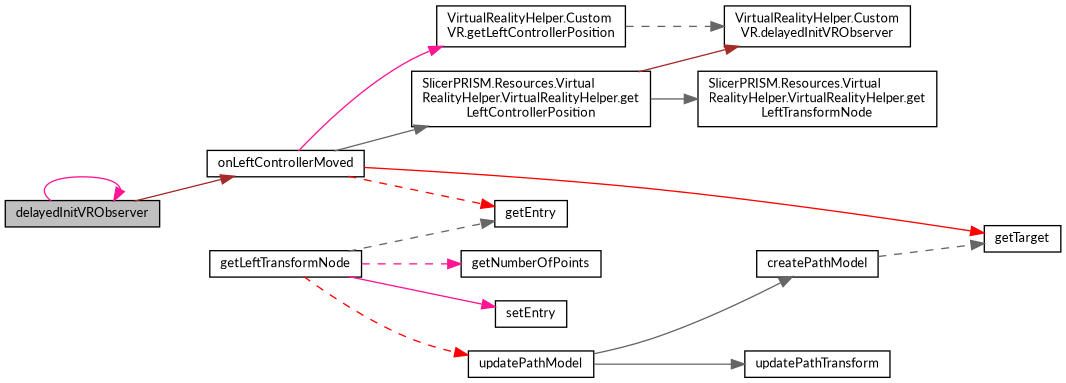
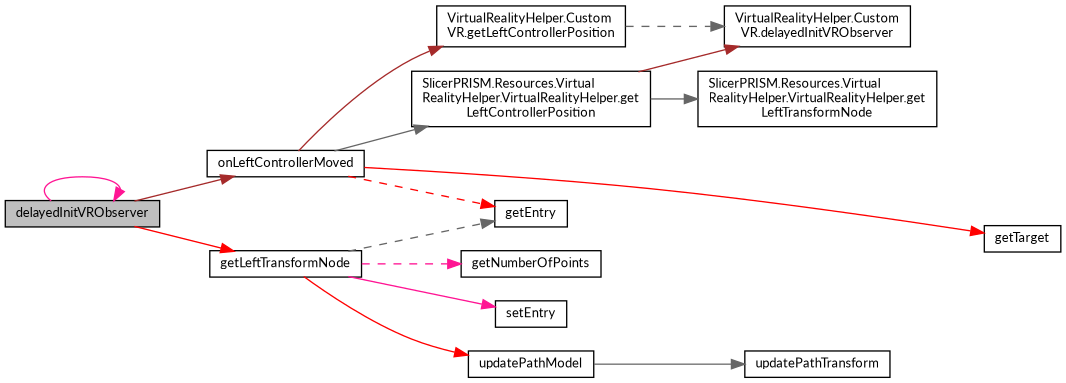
(359, 95) -> (359, 95)
none -> (178, 237)
(817, 264) -> none
(376, 322) -> (376, 322)
